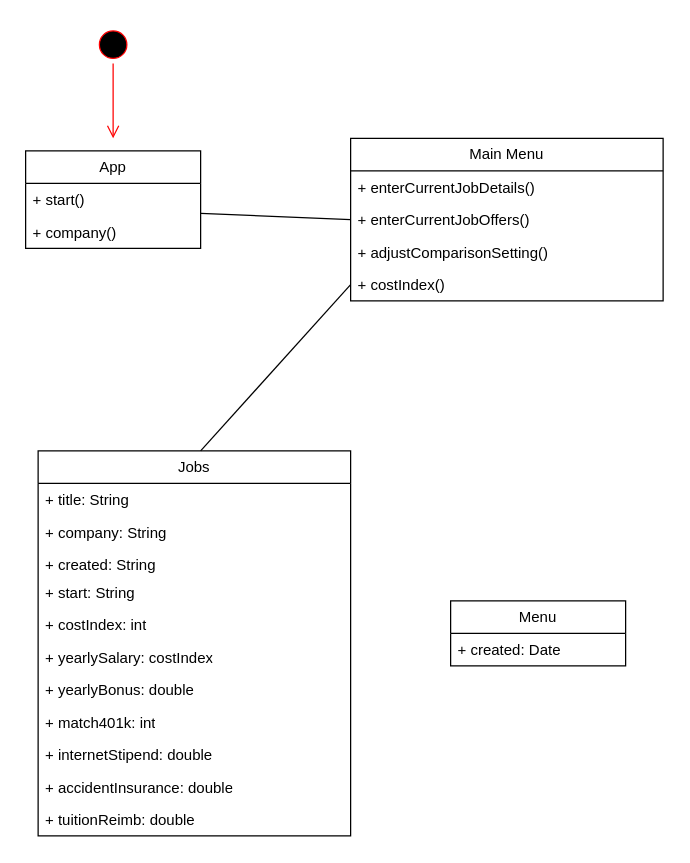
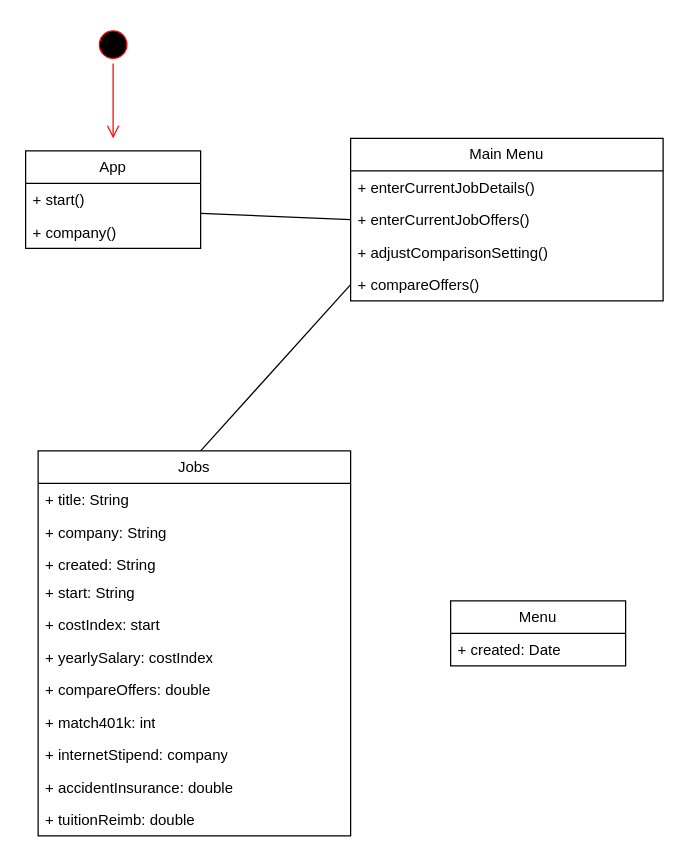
(411, 286) -> (428, 286)
(105, 626) -> (115, 626)
(124, 691) -> (134, 691)
(139, 756) -> (145, 756)
